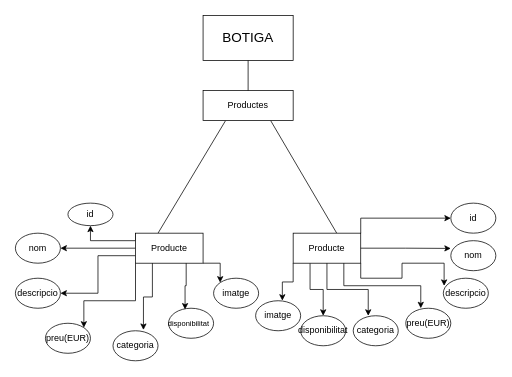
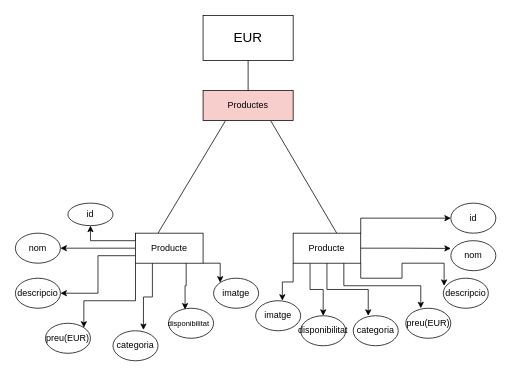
(248, 38) -> (248, 38)
(248, 105) -> (248, 105)
